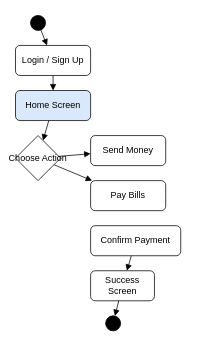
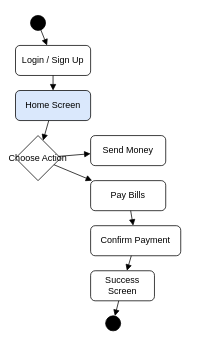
none -> (131, 215)
